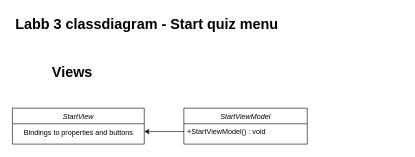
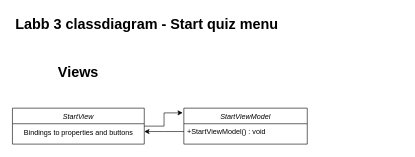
(72, 72) -> (78, 72)
none -> (177, 113)
